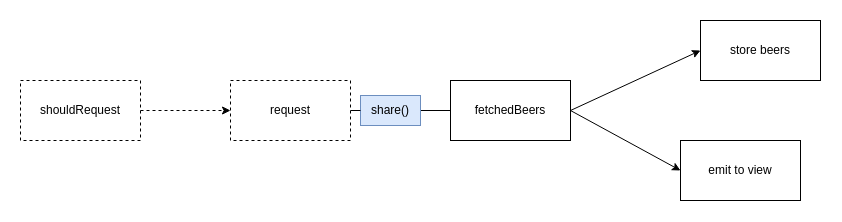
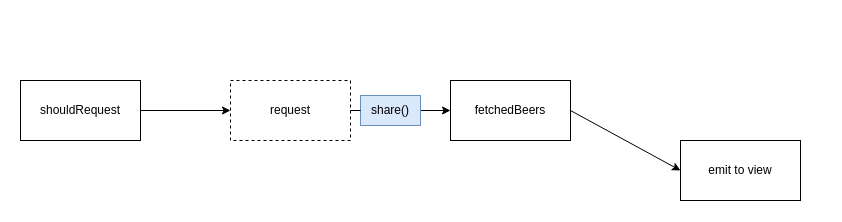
(761, 51) -> none
(634, 81) -> none
(81, 111) -> (81, 111)
(182, 111) -> (182, 111)
(445, 111) -> (442, 111)
